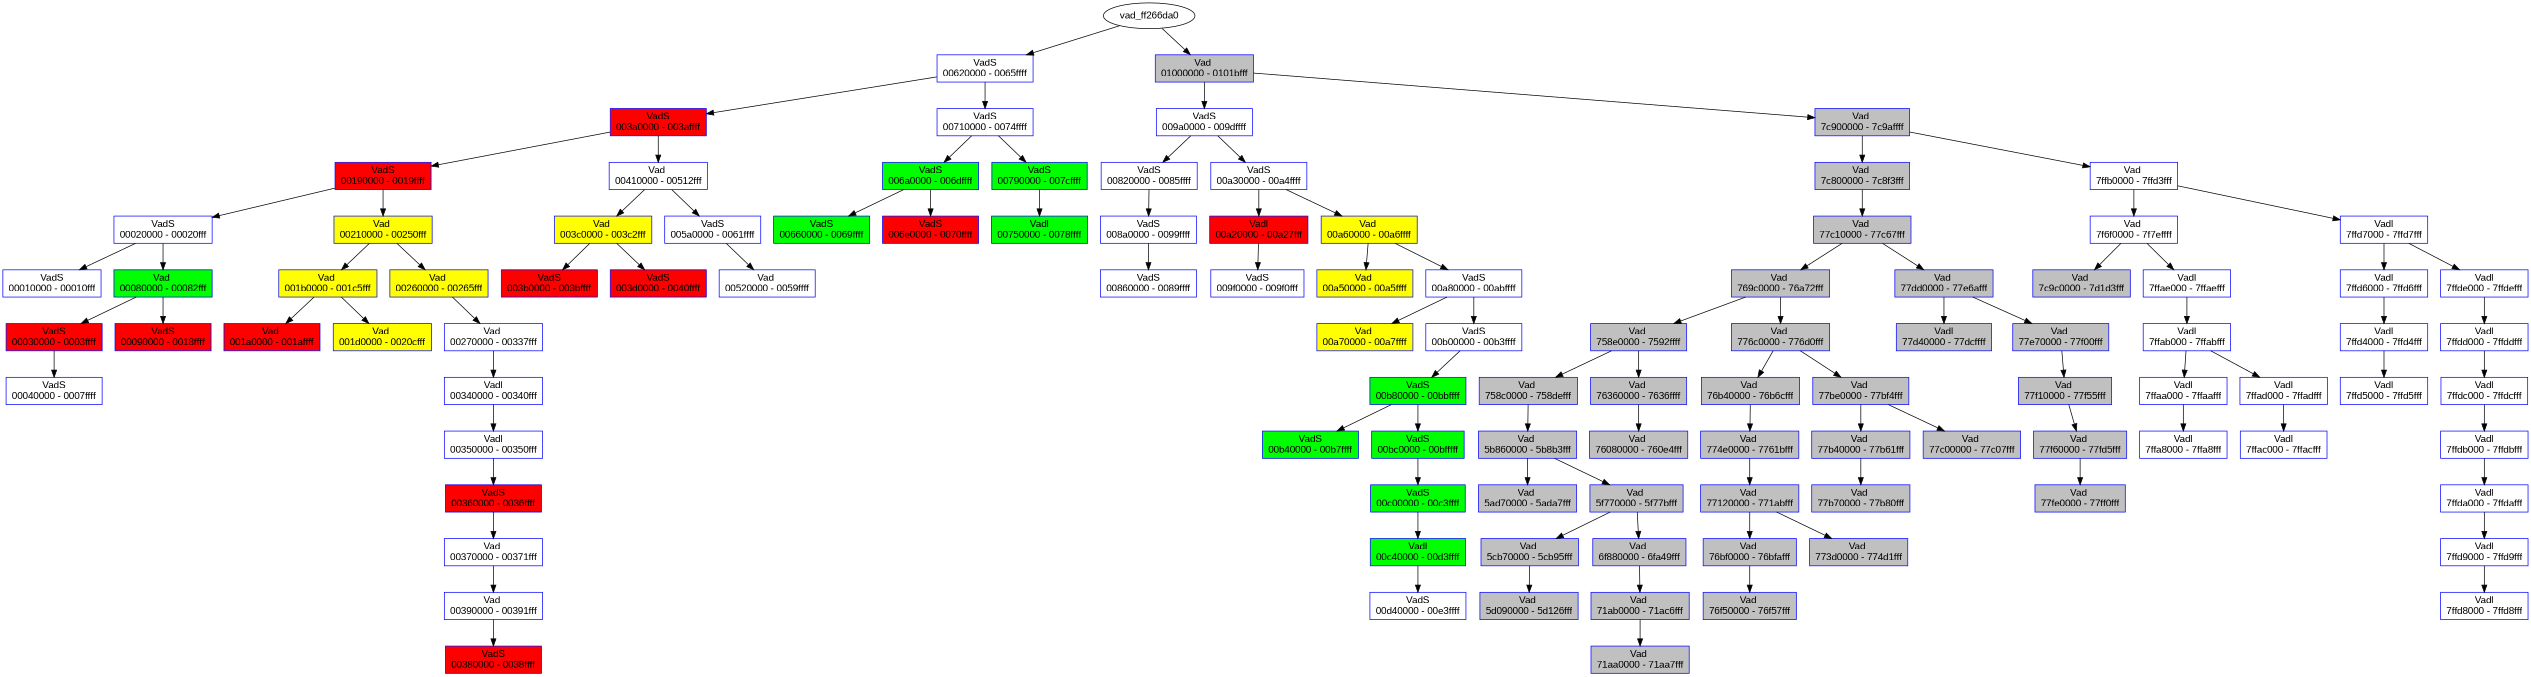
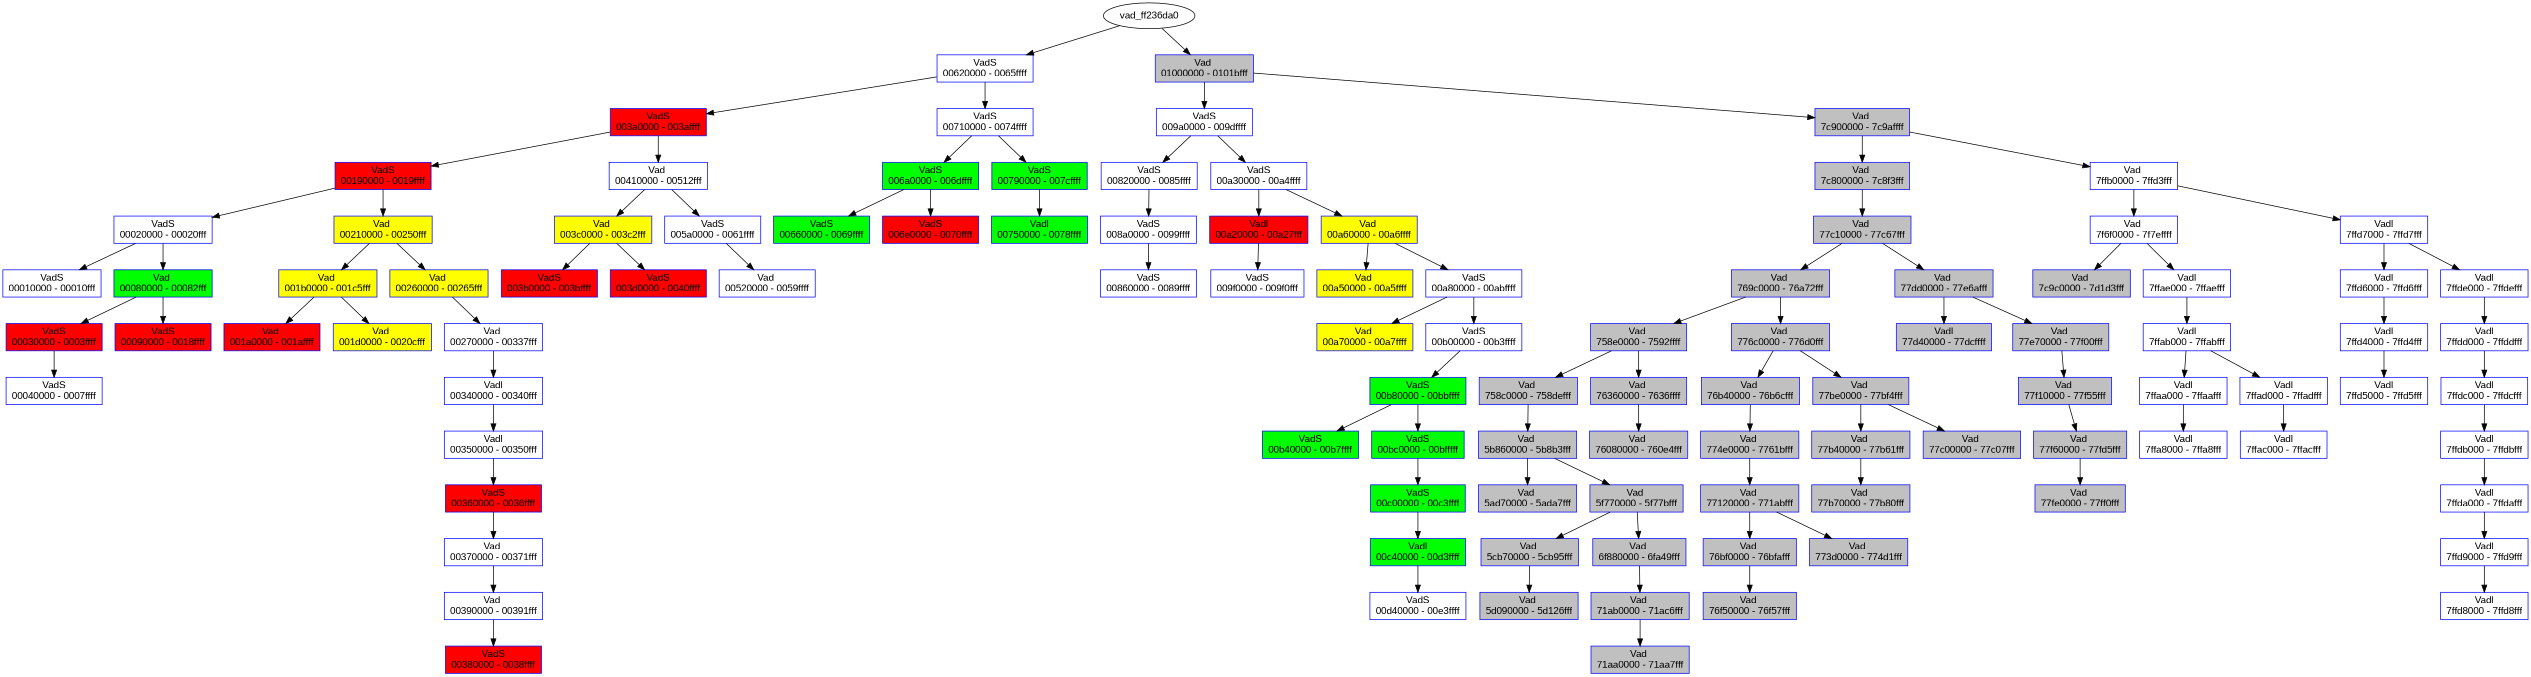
(1149, 16) -> (1149, 16)
